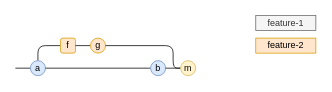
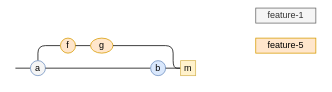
(285, 23) -> (285, 15)
(68, 45) -> (68, 45)
(98, 45) -> (102, 45)
(285, 45) -> (285, 45)
(38, 68) -> (38, 68)
(188, 68) -> (188, 68)
